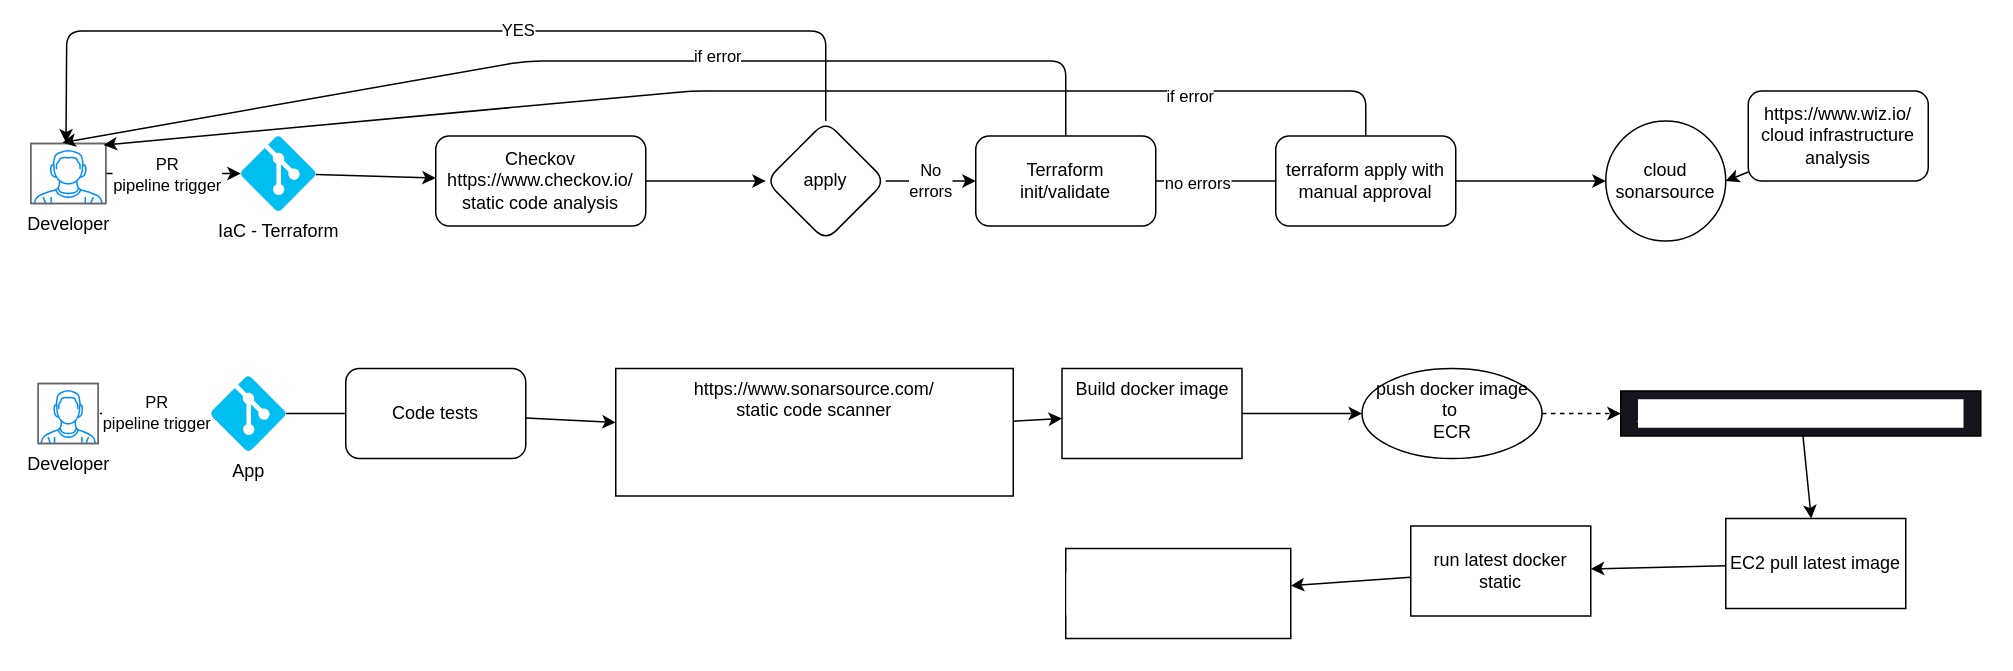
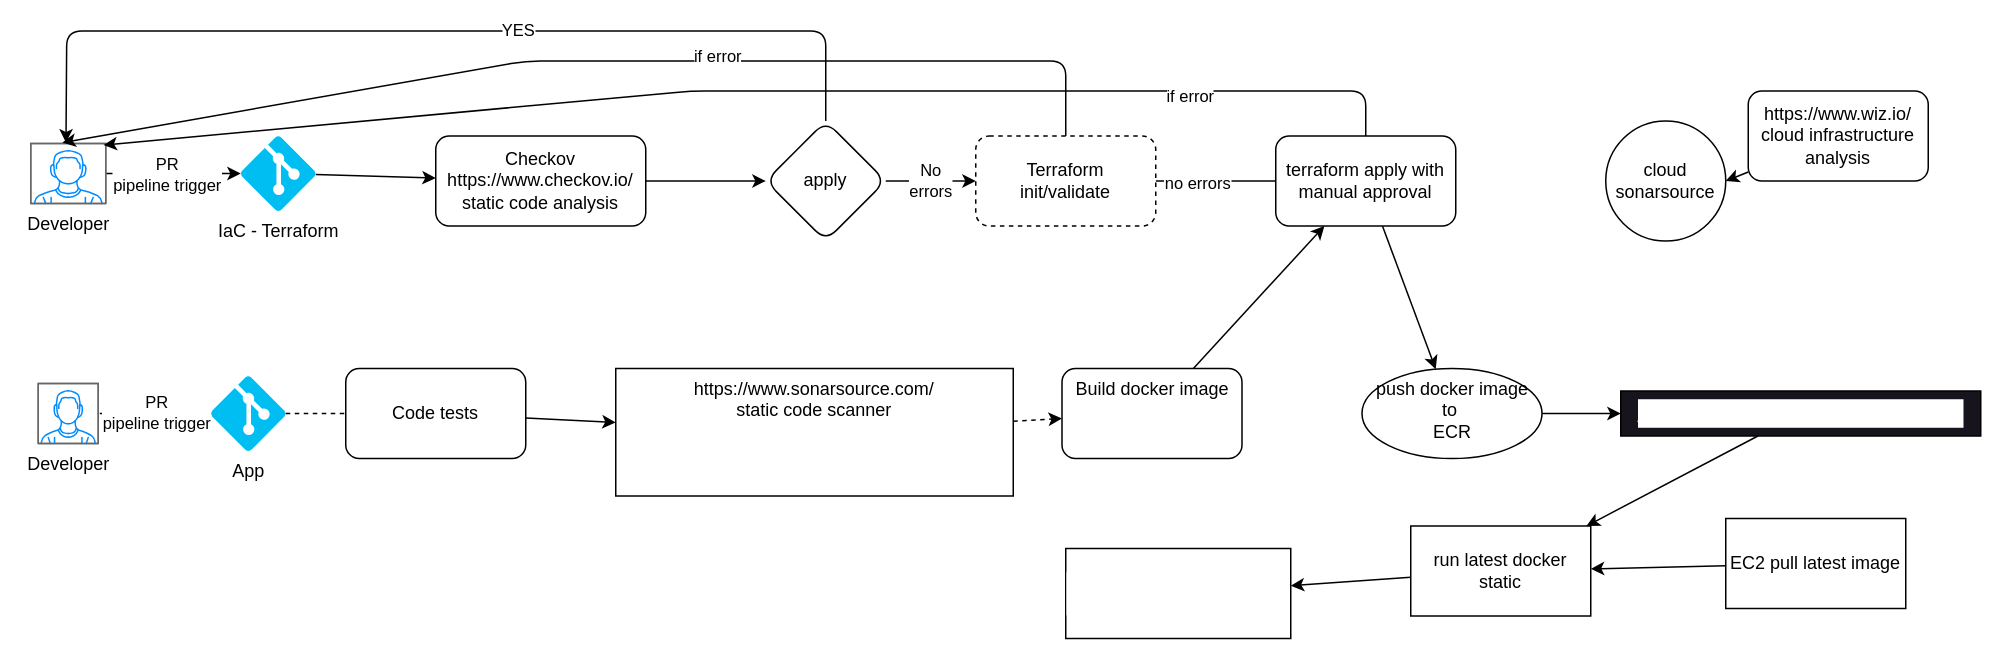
(1066, 181) -> (1066, 181)
(1526, 181) -> (1407, 292)
(317, 413) -> (317, 413)
(1152, 413) -> (1152, 413)
(1297, 413) -> (1256, 301)
(1575, 413) -> (1575, 413)
(1032, 420) -> (1032, 420)
(1807, 472) -> (1676, 479)
